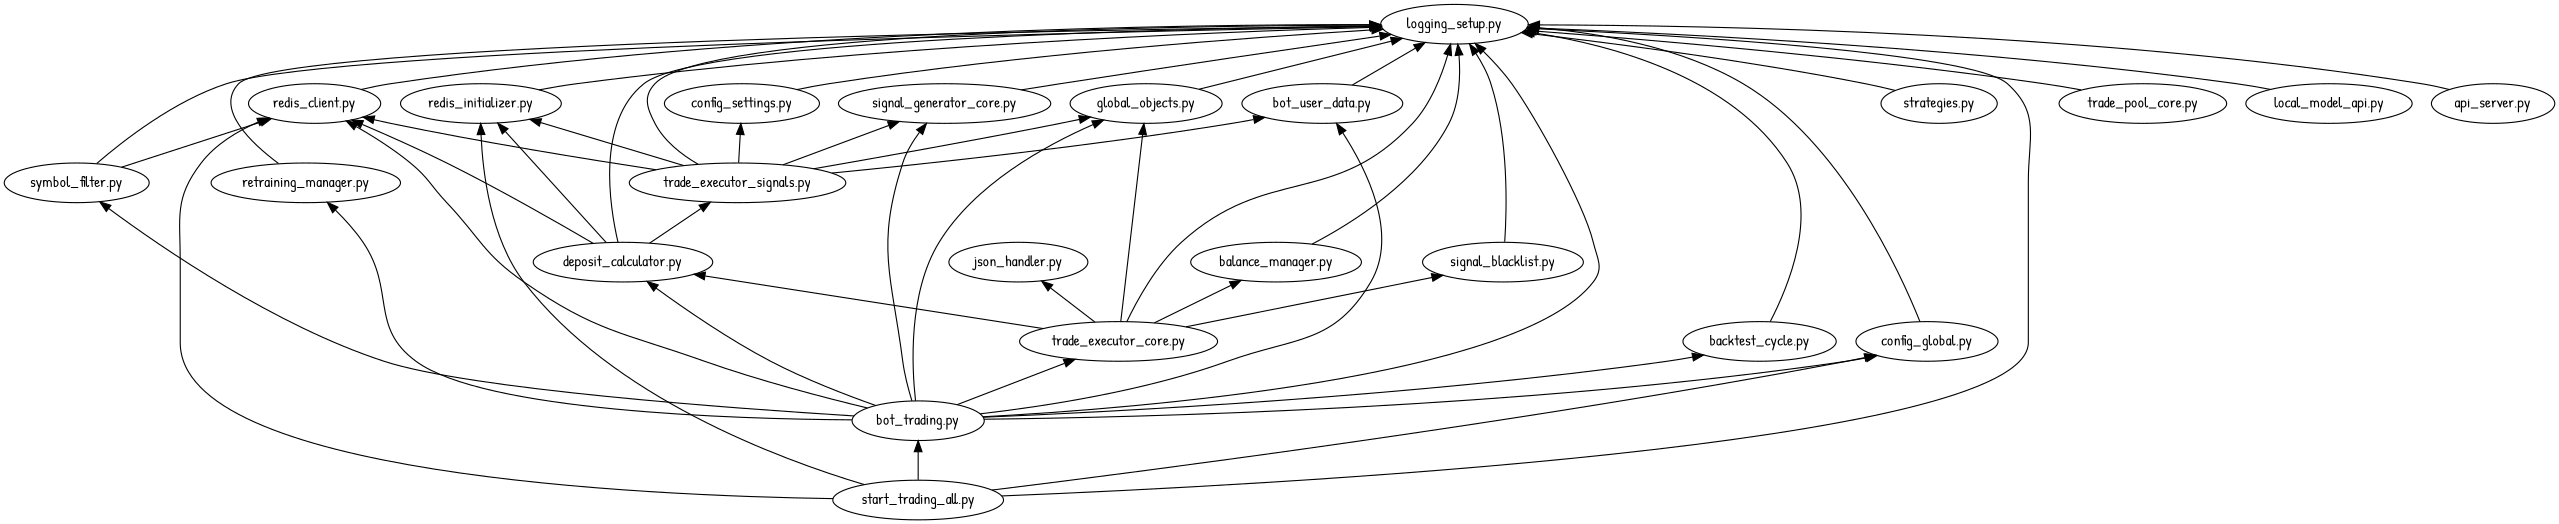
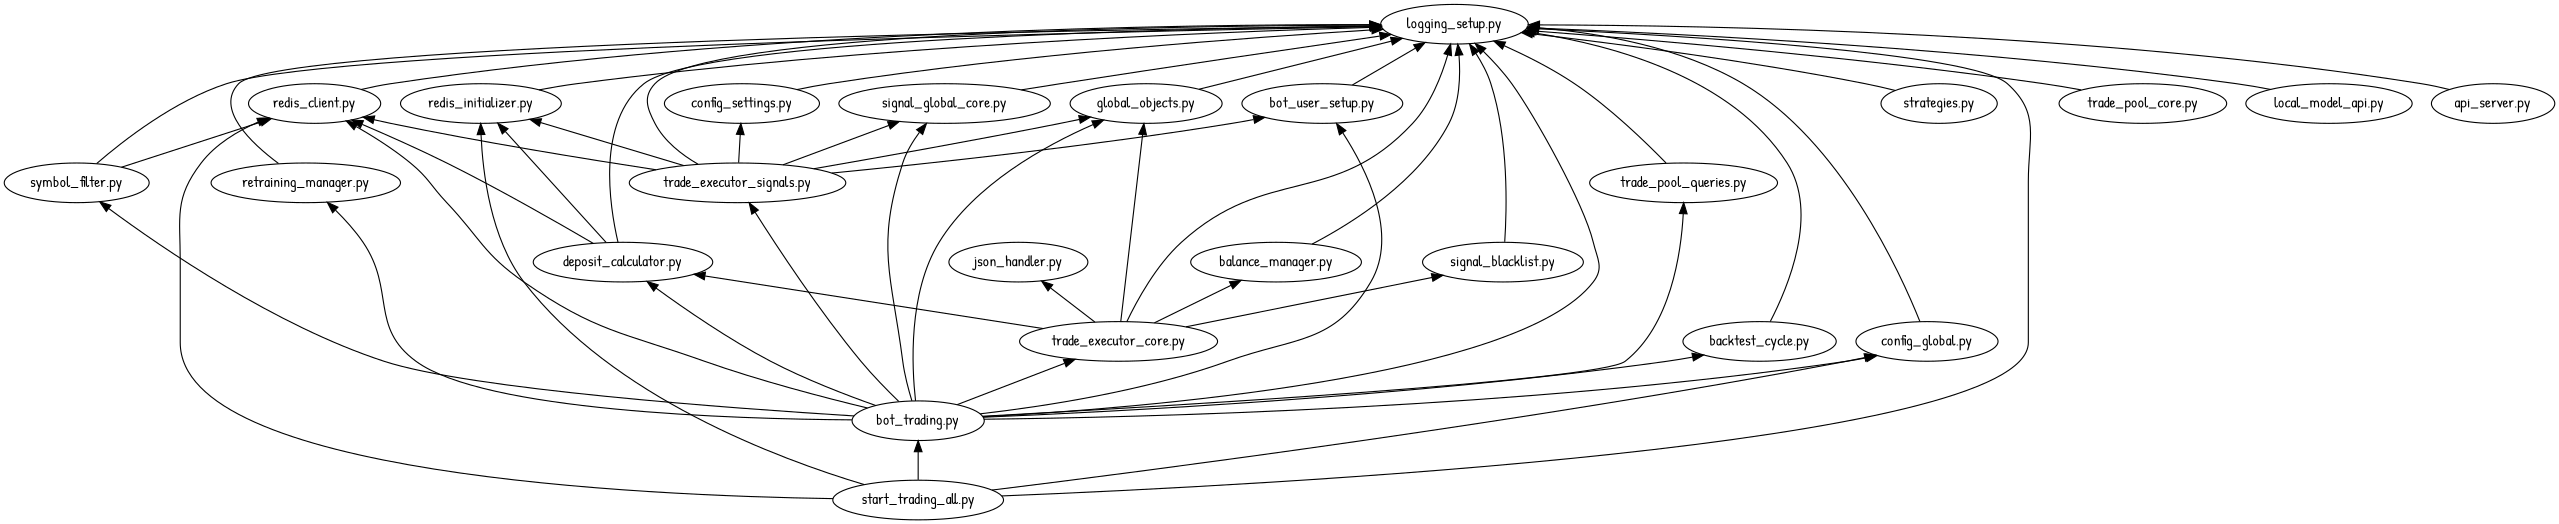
(945, 104) -> (945, 104)
(1322, 104) -> (1322, 104)
none -> (1684, 183)
(675, 226) -> (822, 311)
